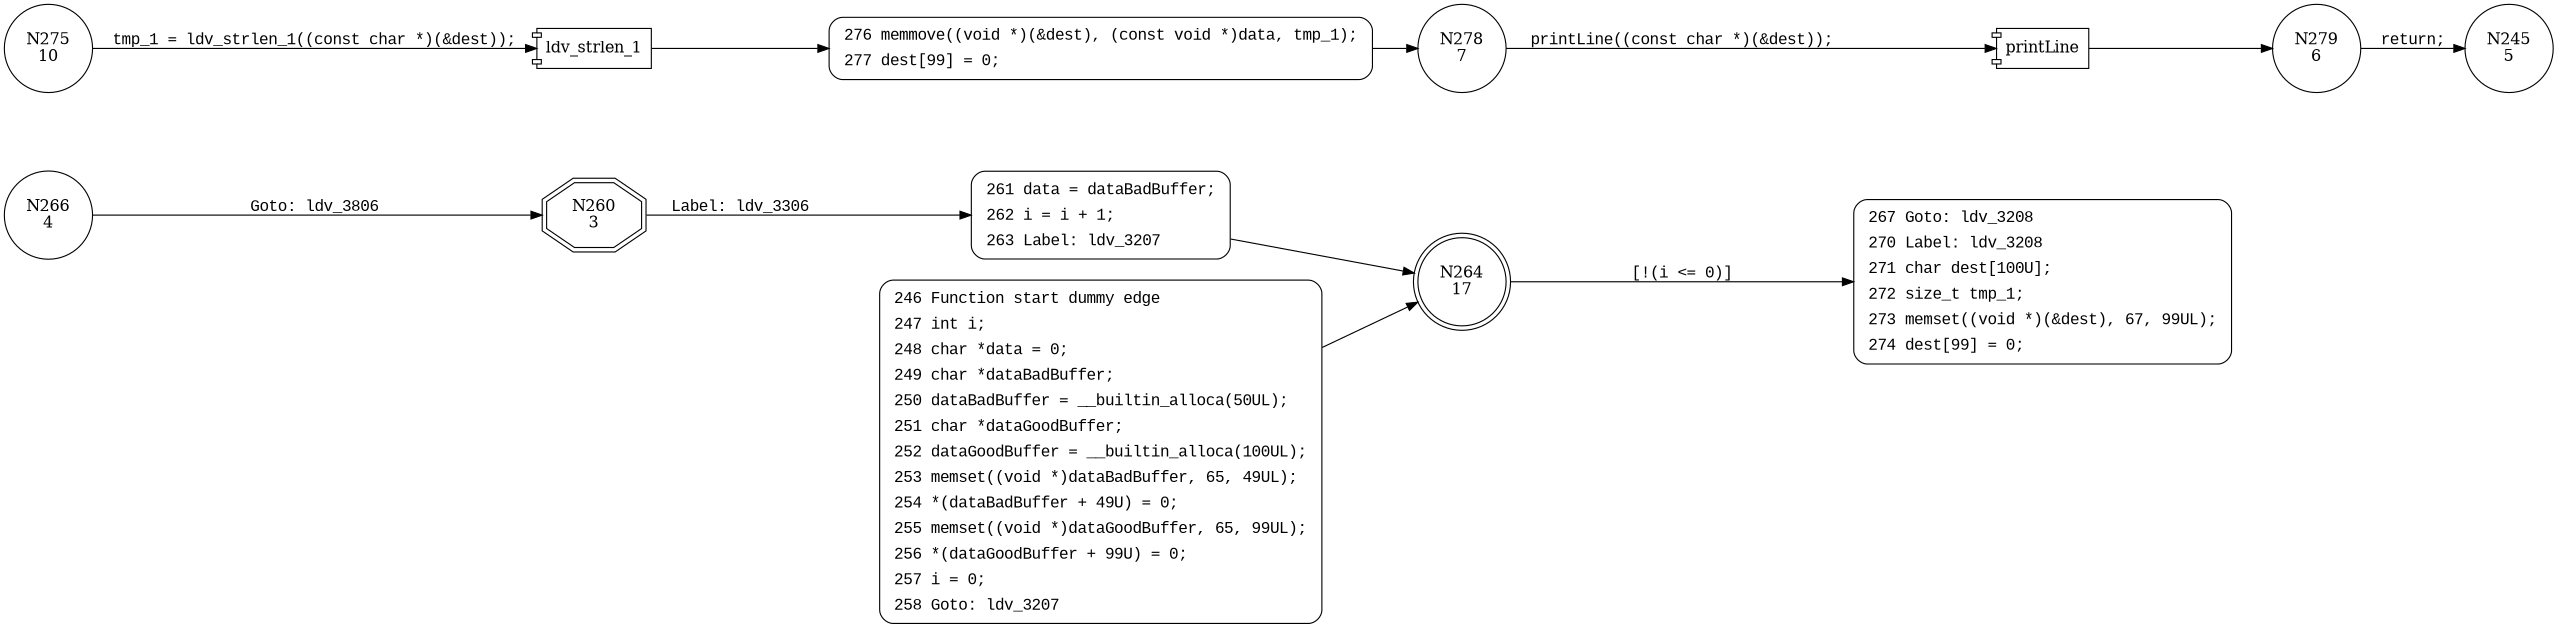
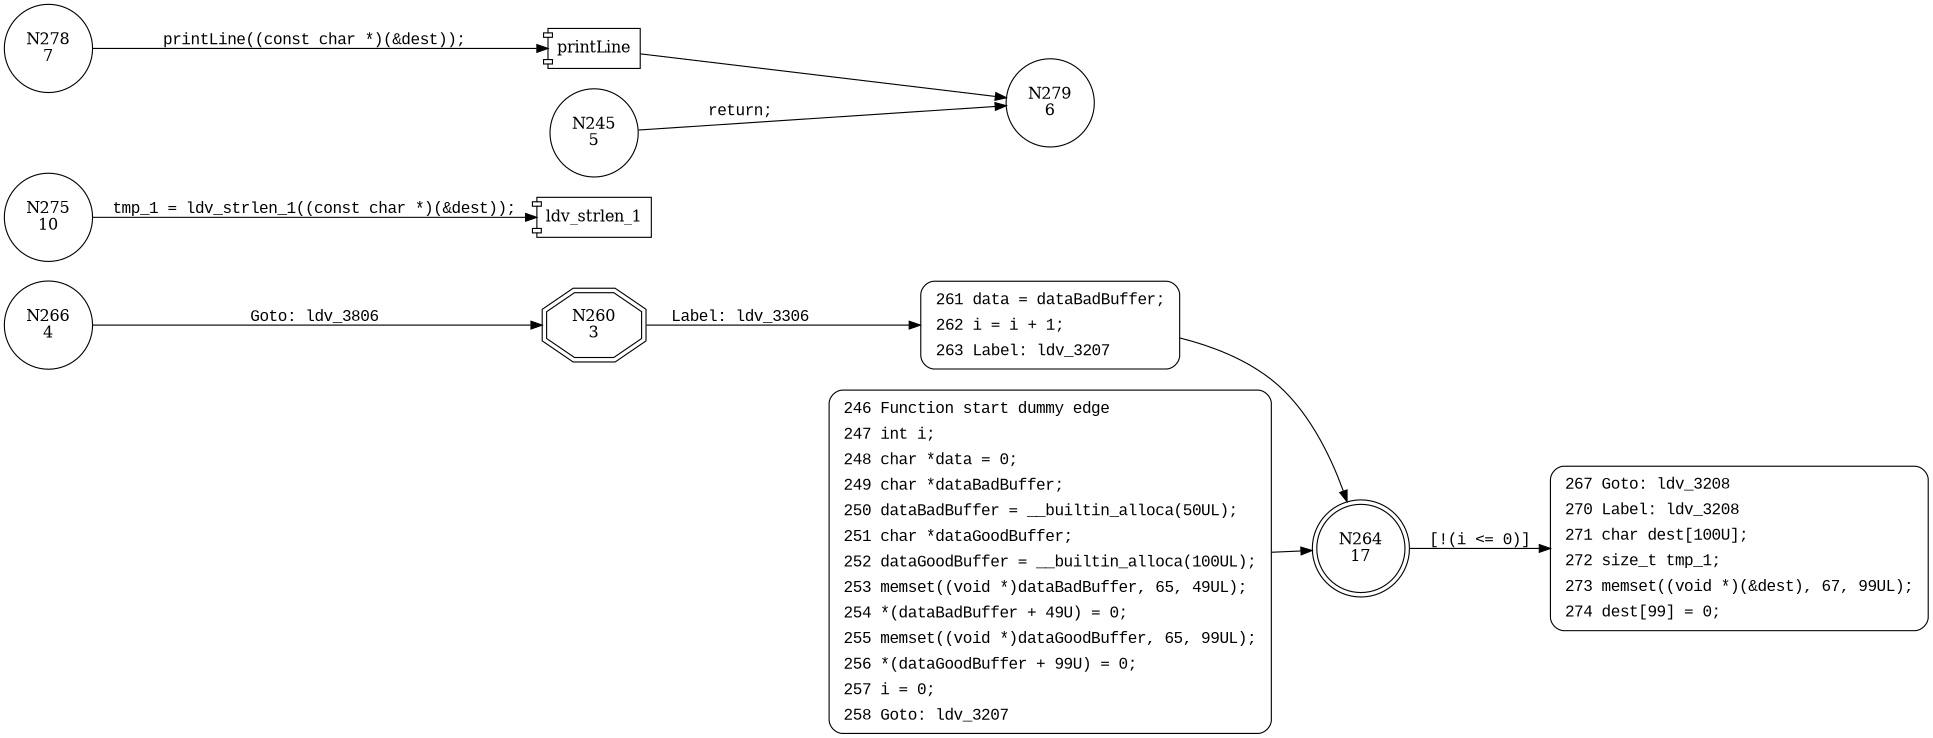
(1101, 48) -> none
(2407, 48) -> (817, 118)
